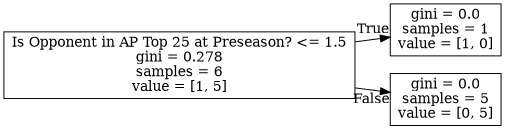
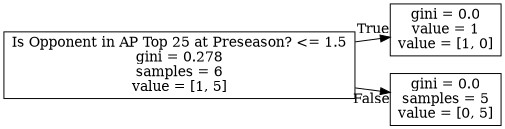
(446, 30) -> (446, 30)
